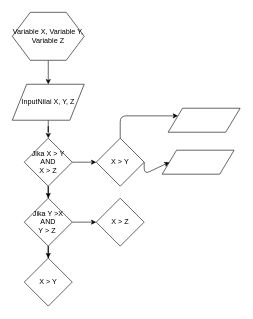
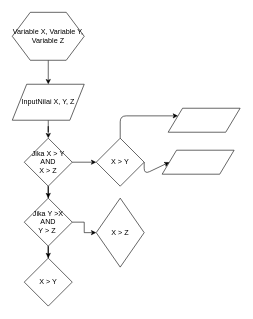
(120, 222) -> (120, 233)
